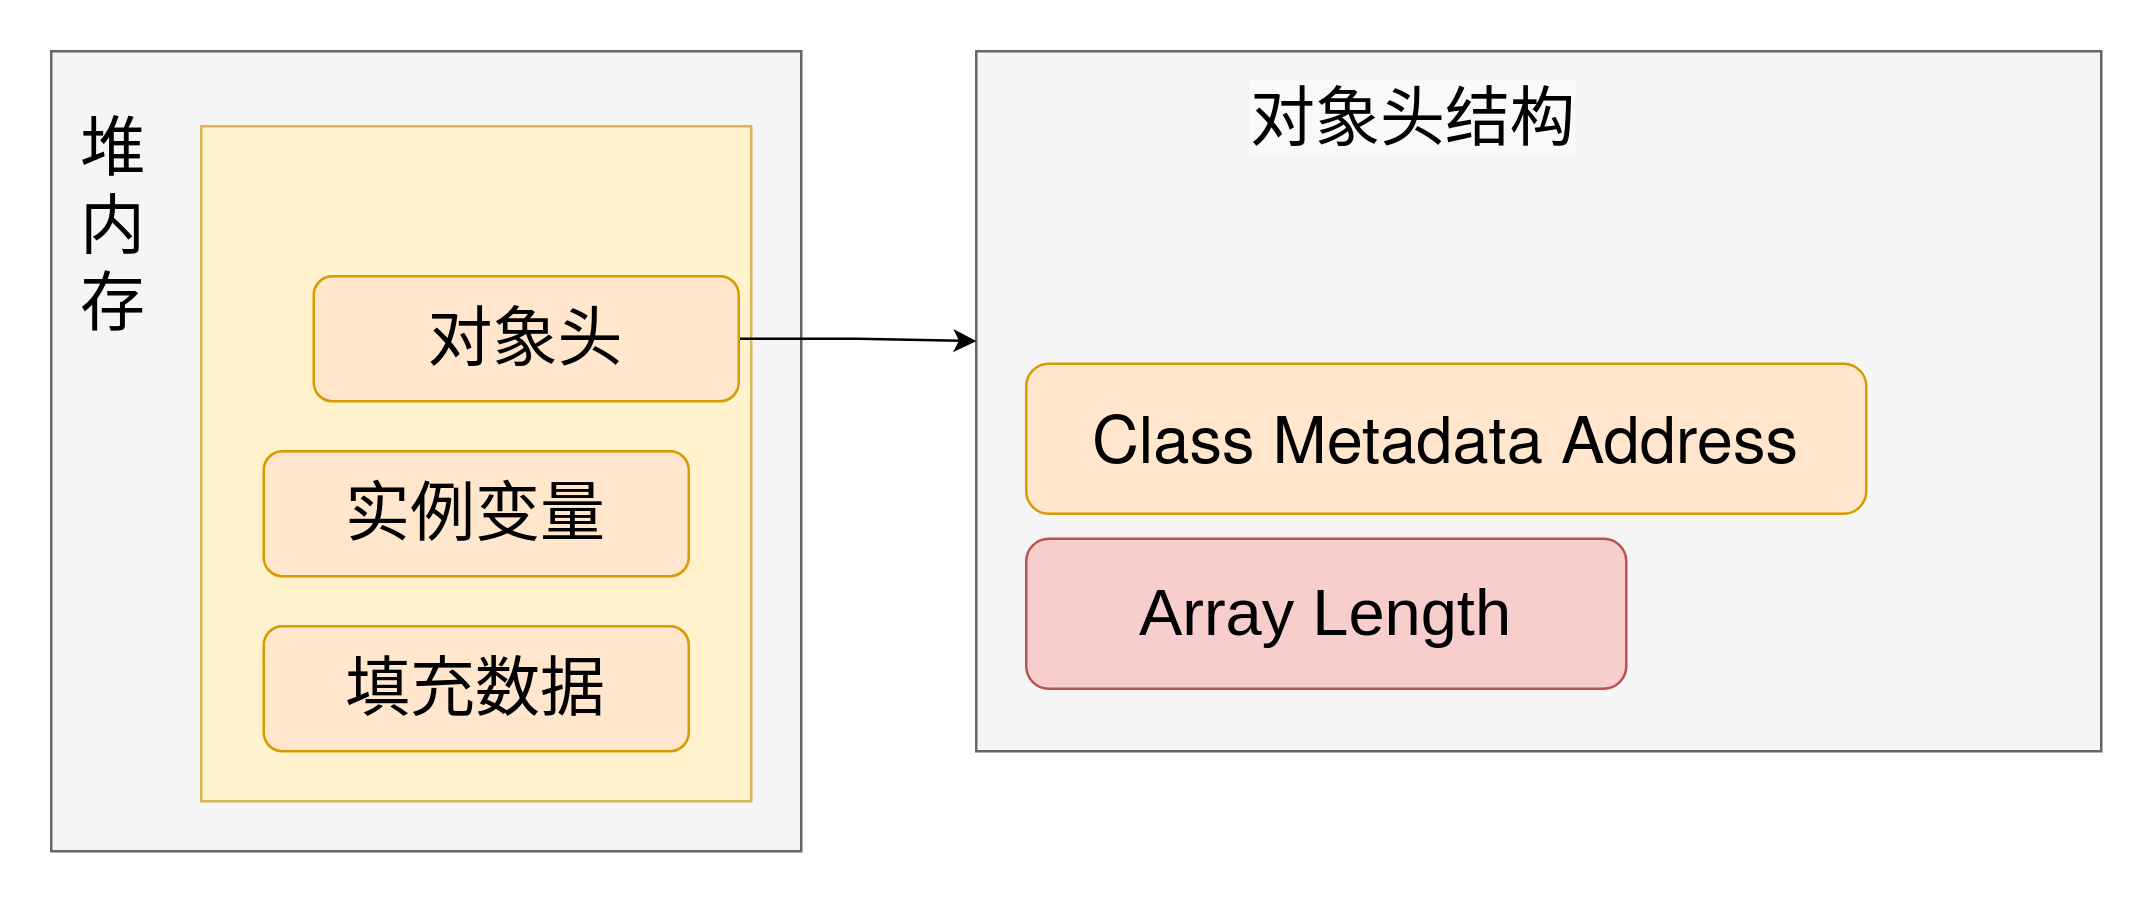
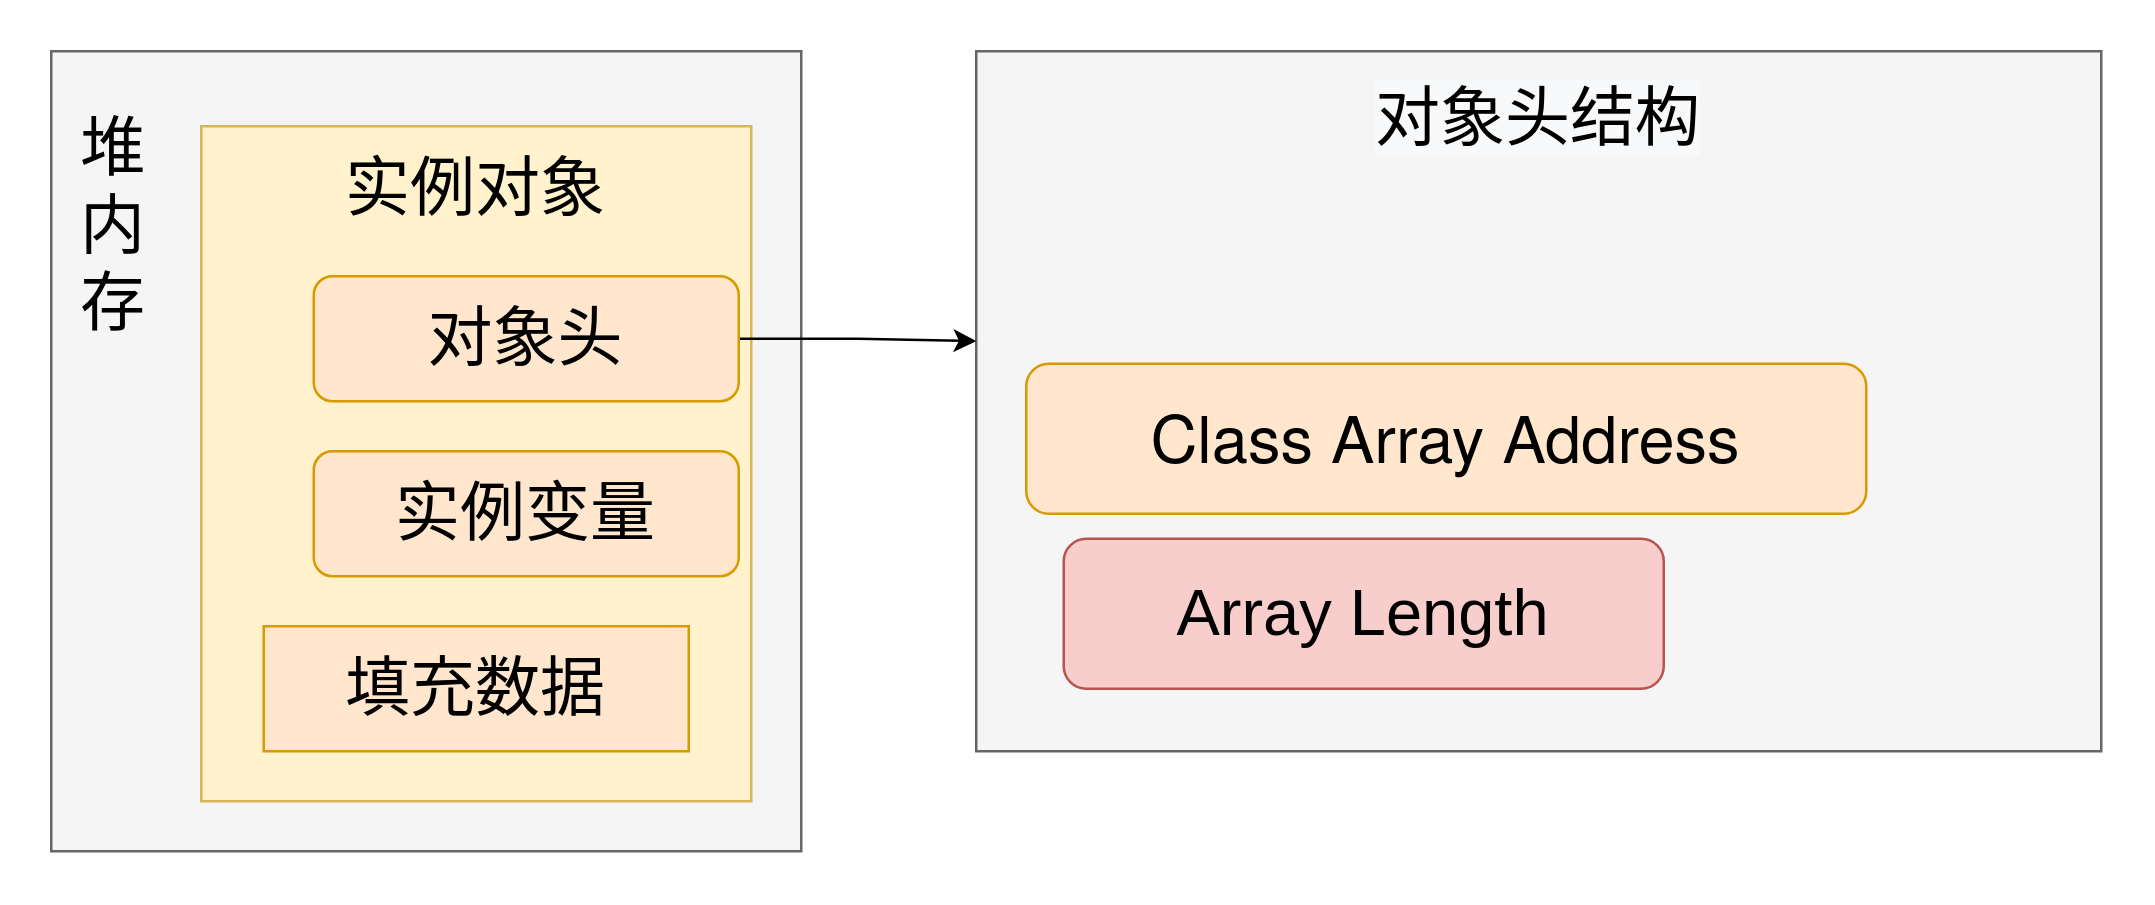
(1414, 126) -> (1539, 126)
none -> (476, 189)
(1446, 439) -> (1446, 439)
(476, 514) -> (526, 514)
(1326, 614) -> (1364, 614)
(476, 689) -> (476, 689)
